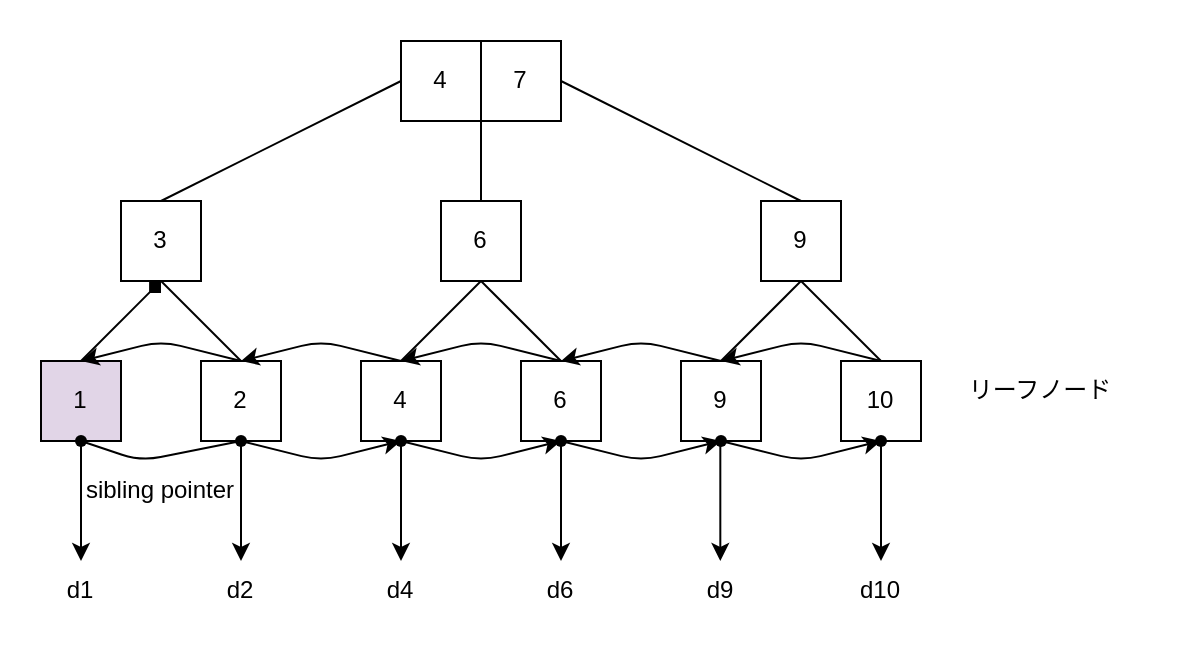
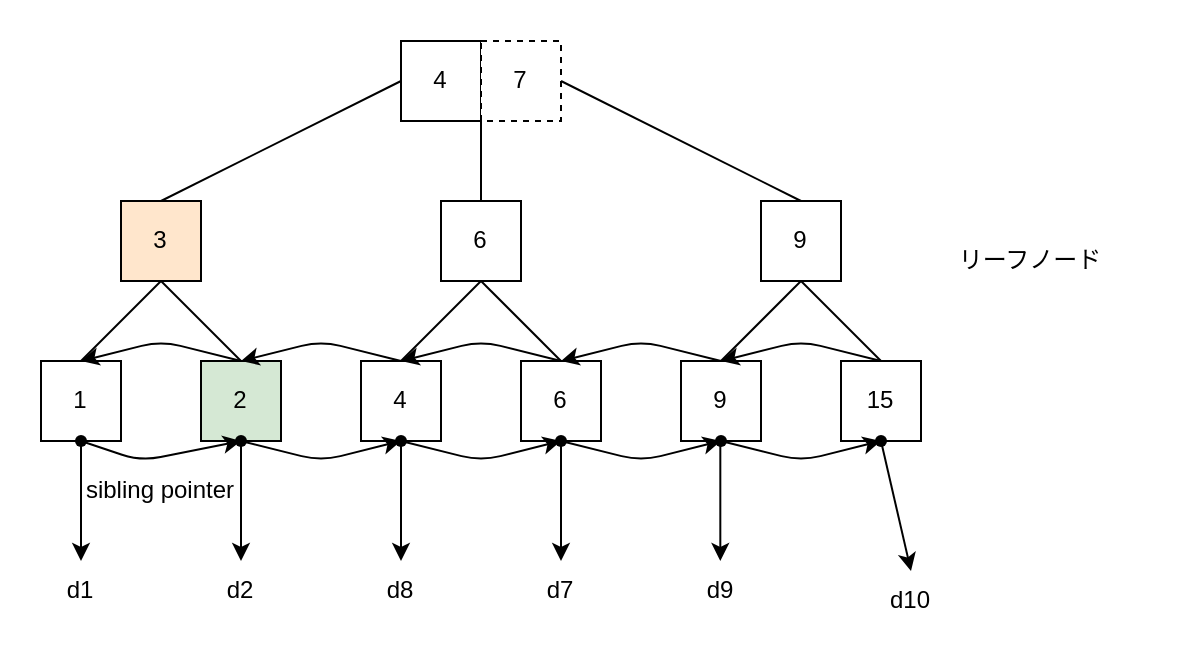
(521, 81) -> (521, 81)
(161, 241) -> (161, 241)
(149, 293) -> (154, 288)
(1041, 391) -> (1031, 261)
(81, 401) -> (81, 401)
(241, 401) -> (241, 401)
(881, 401) -> (881, 401)
(231, 443) -> (227, 444)
(401, 591) -> (401, 591)
(561, 591) -> (561, 591)
(881, 591) -> (911, 601)
